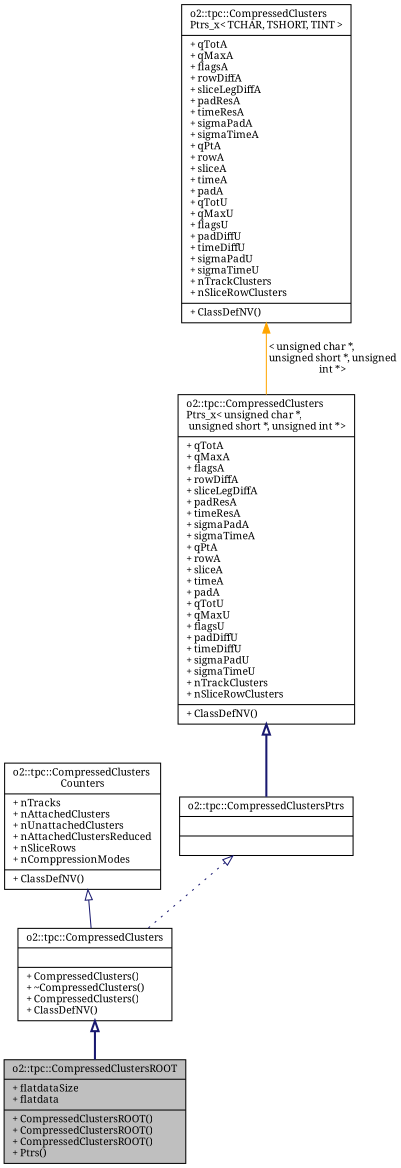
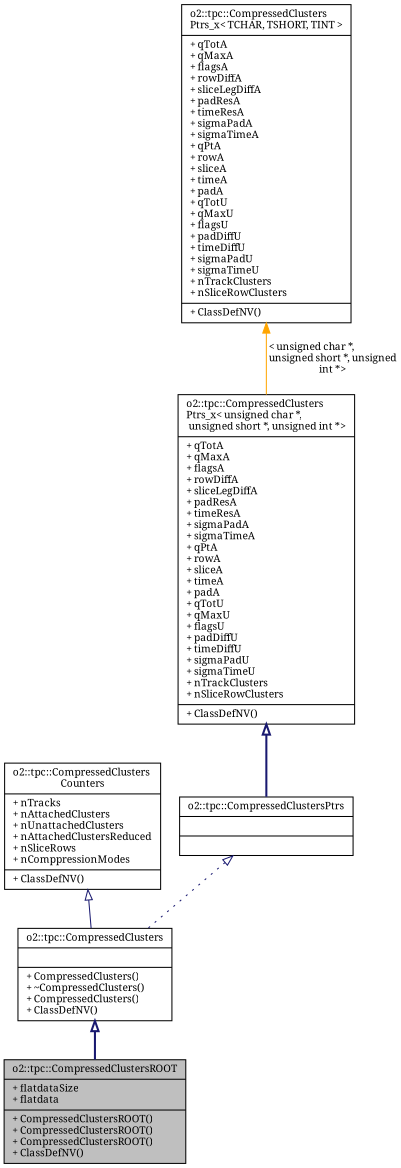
(30, 1153) -> (48, 1153)
